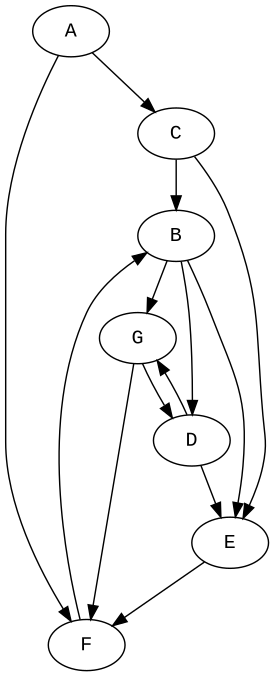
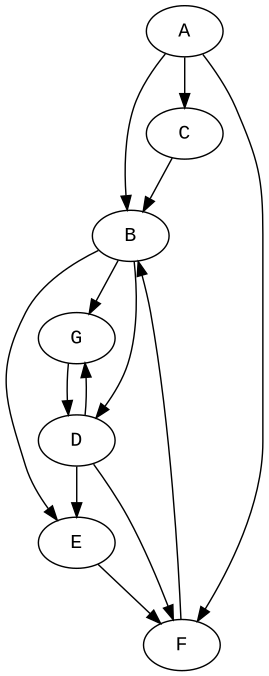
none -> (130, 120)
(257, 326) -> none
(113, 485) -> (136, 532)
